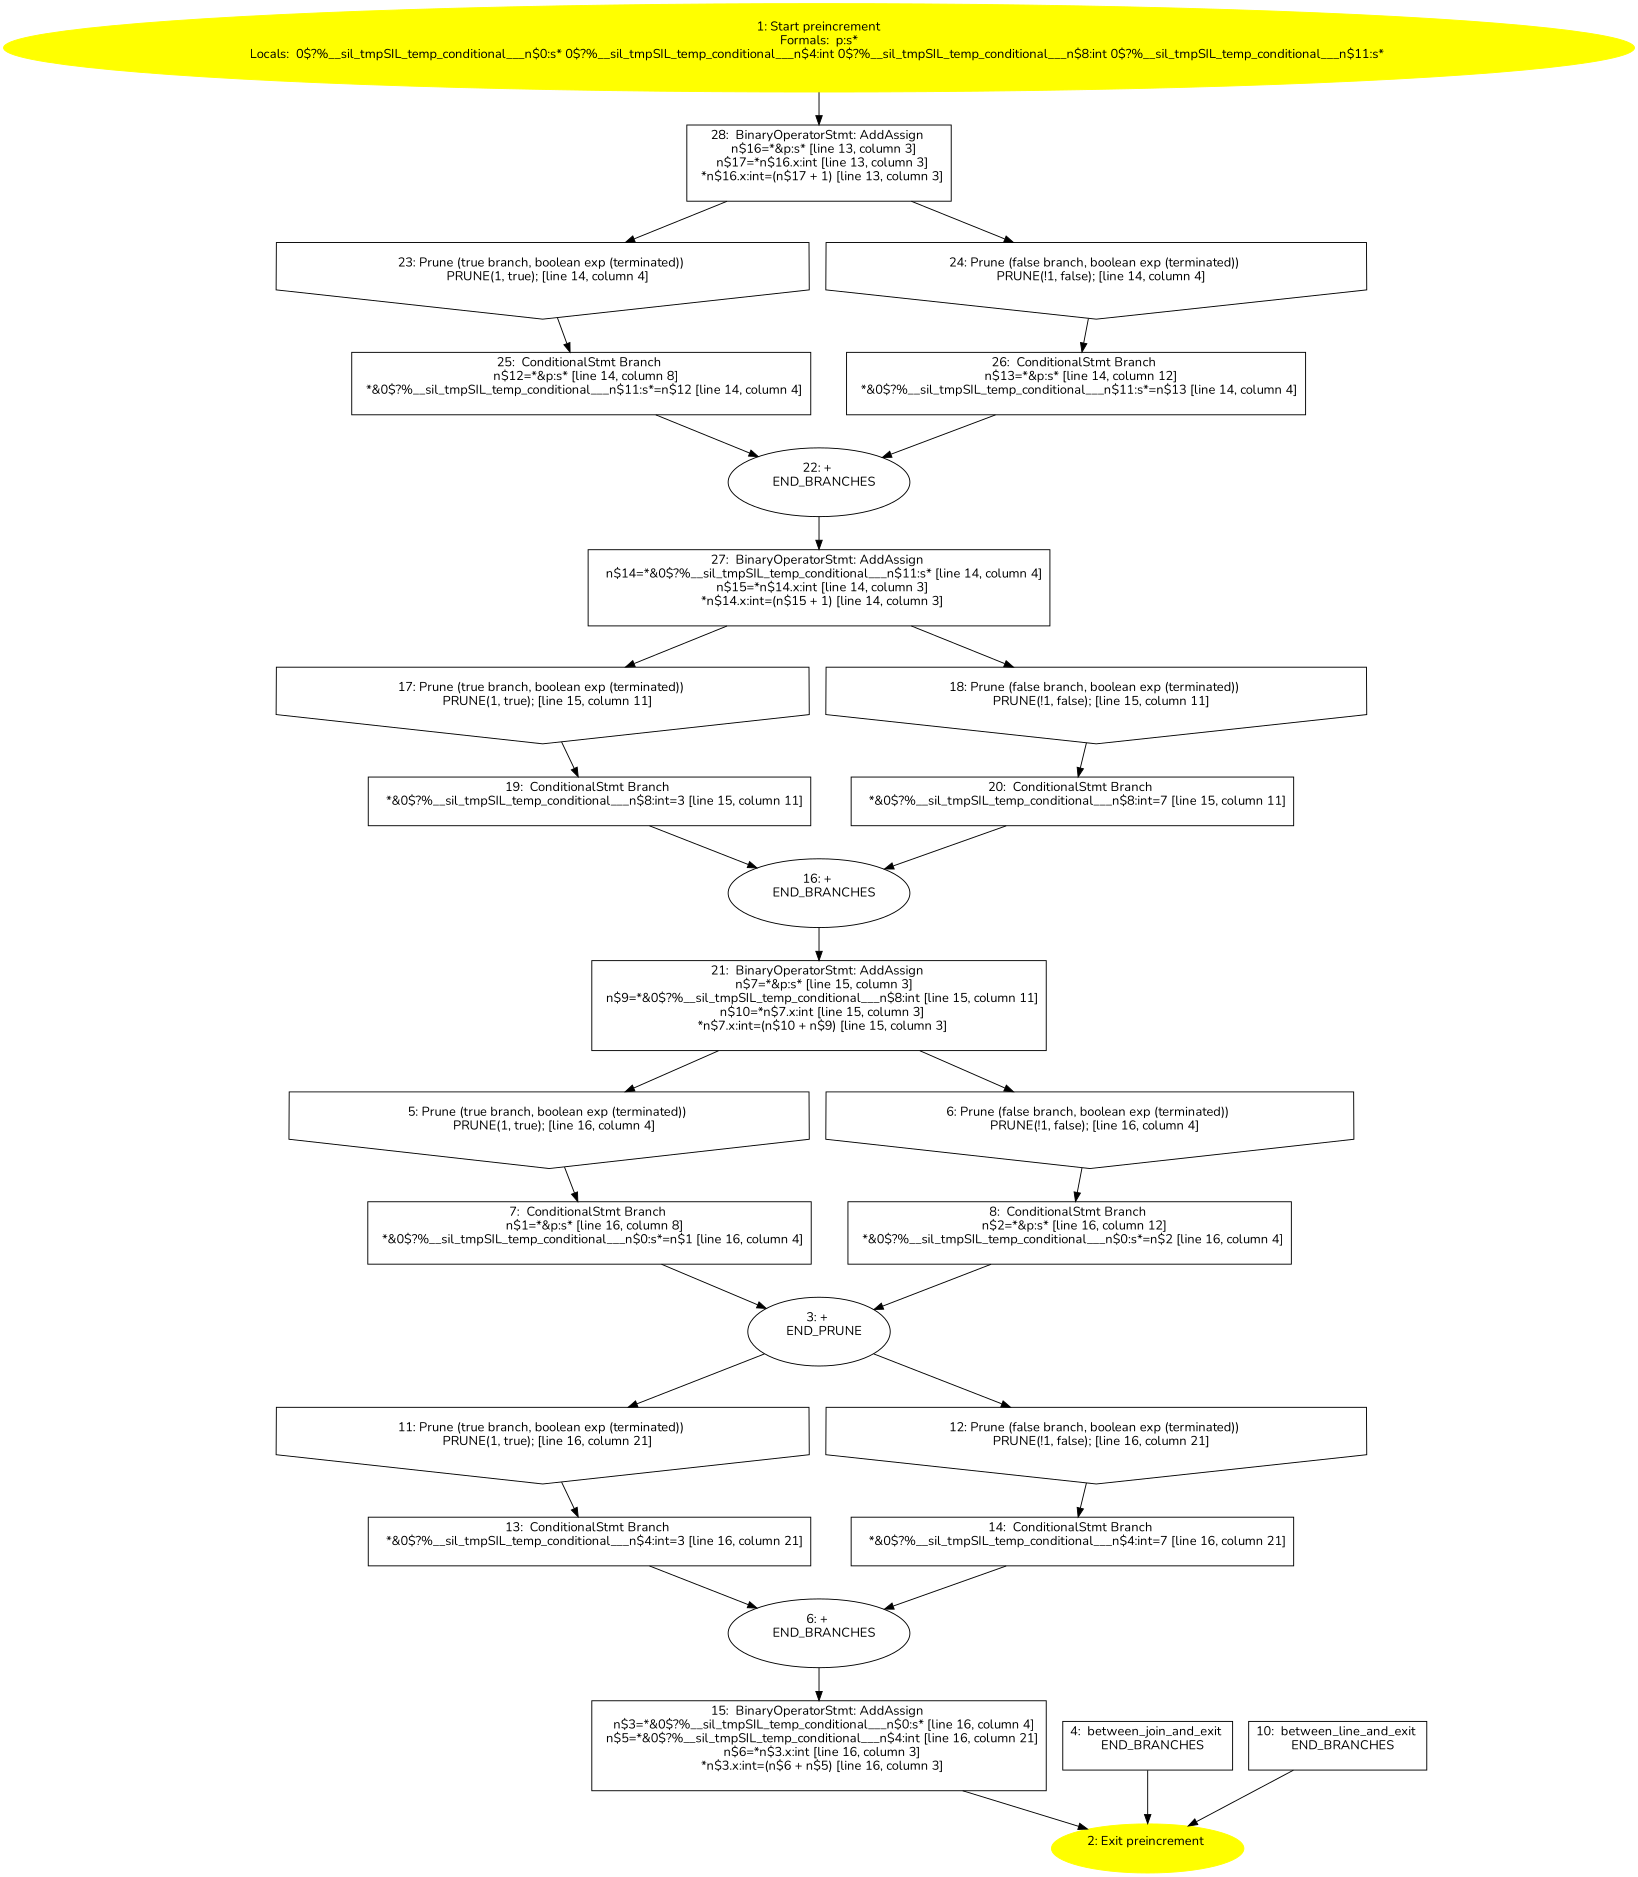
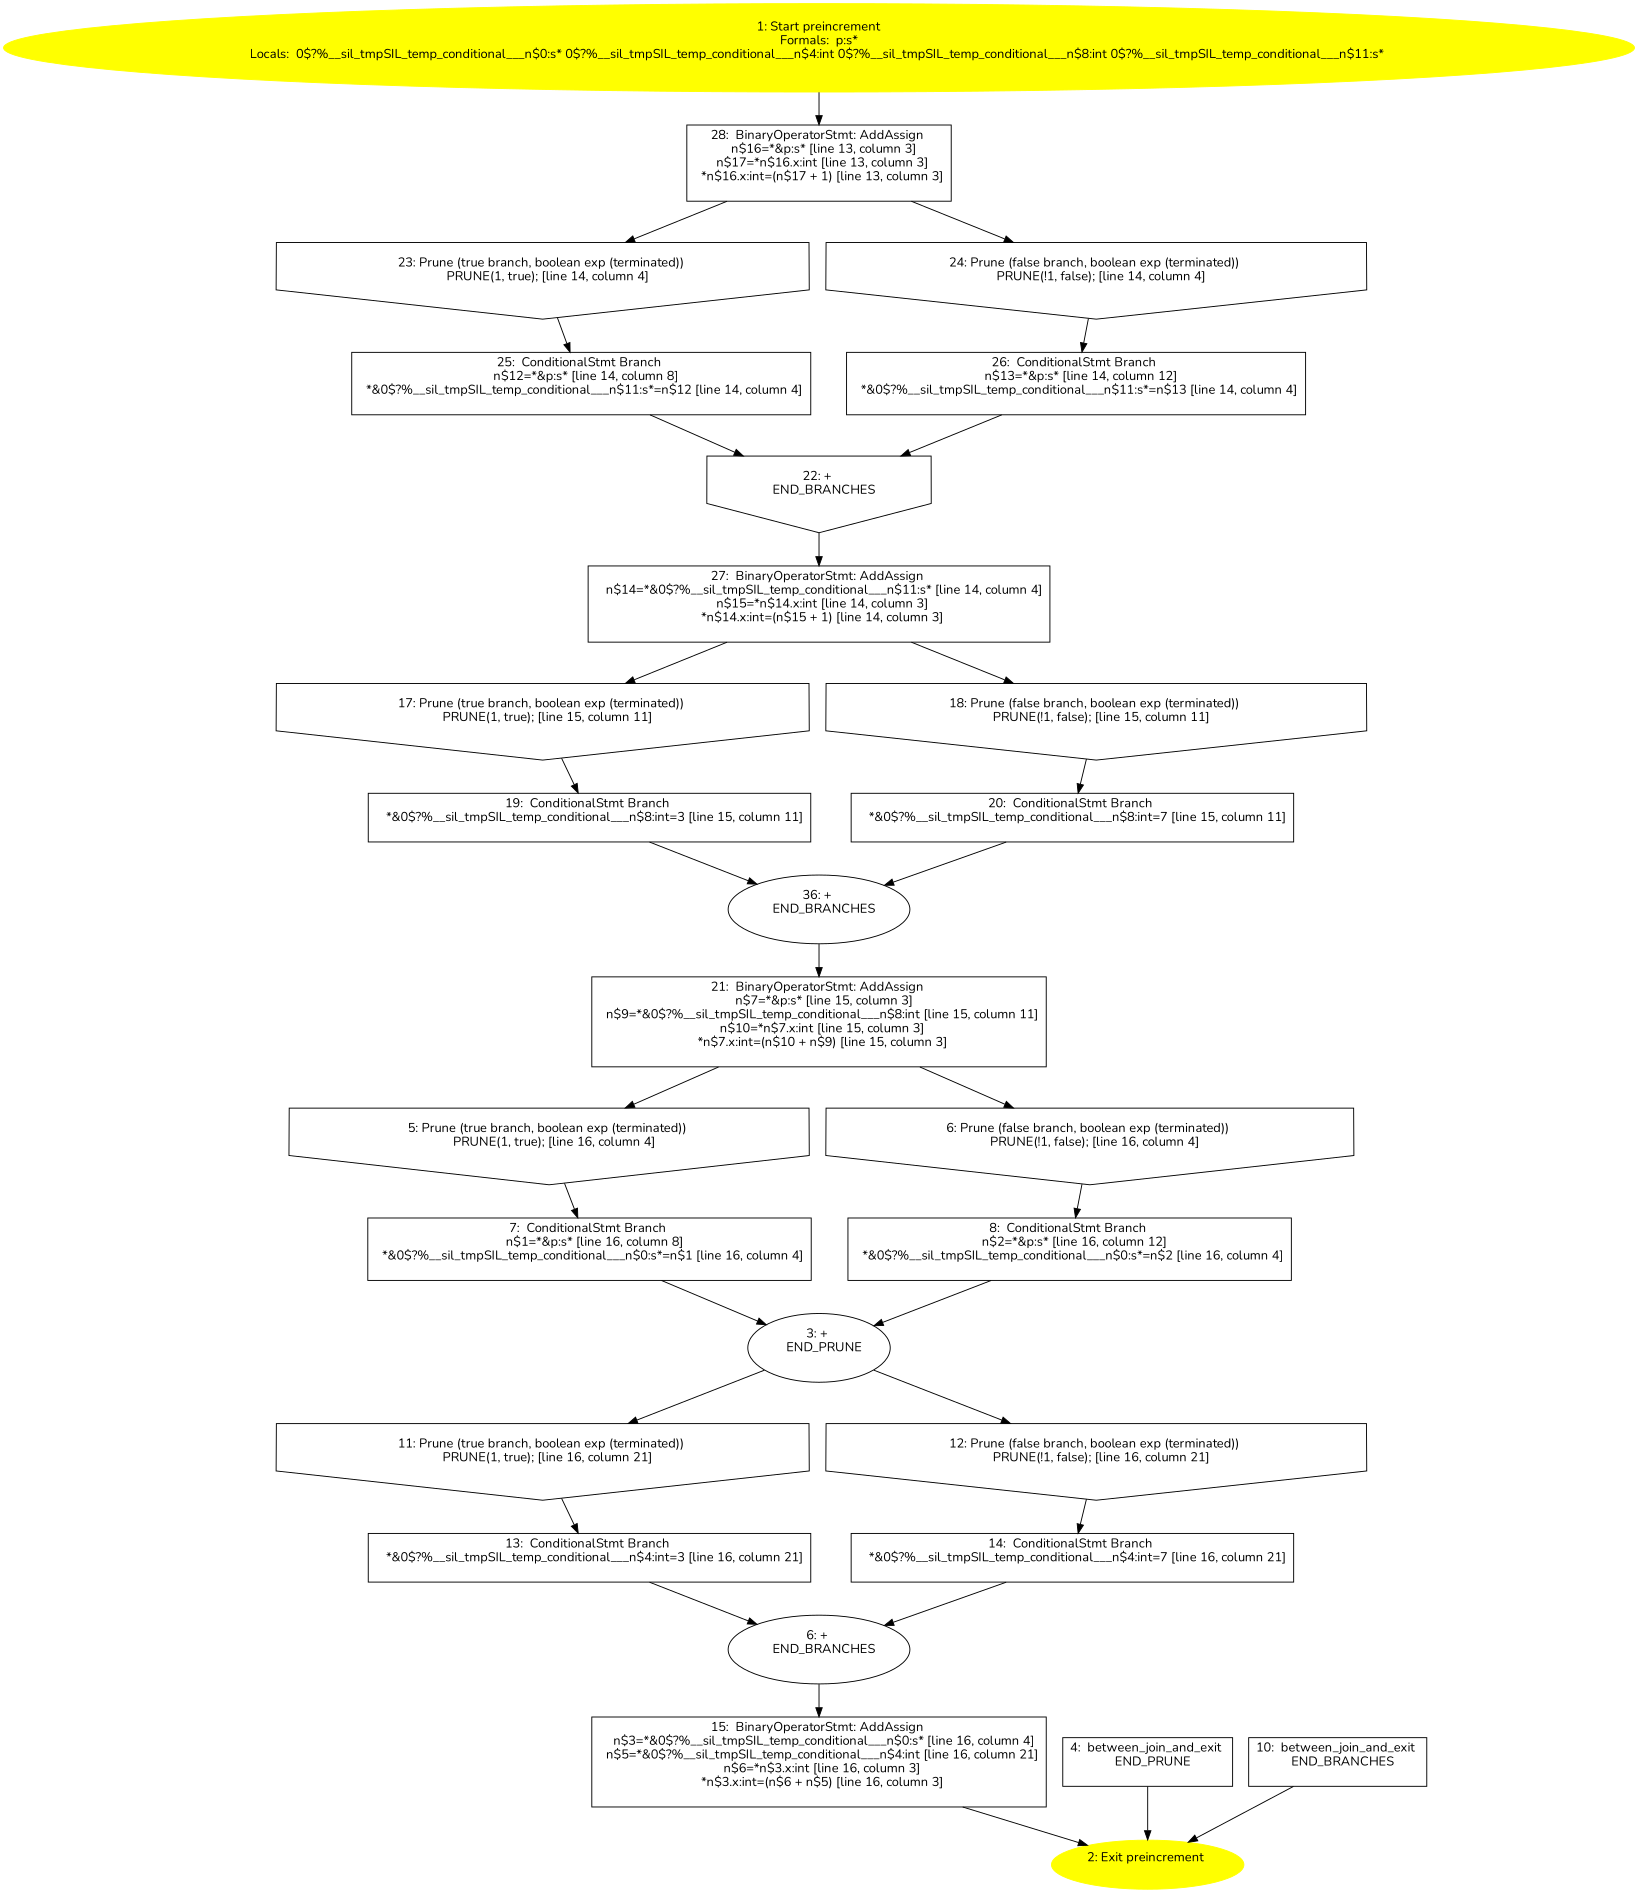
(819, 482) -> (819, 490)
(819, 893) -> (819, 909)
(1148, 1746) -> (1148, 1762)
(1338, 1746) -> (1338, 1762)
